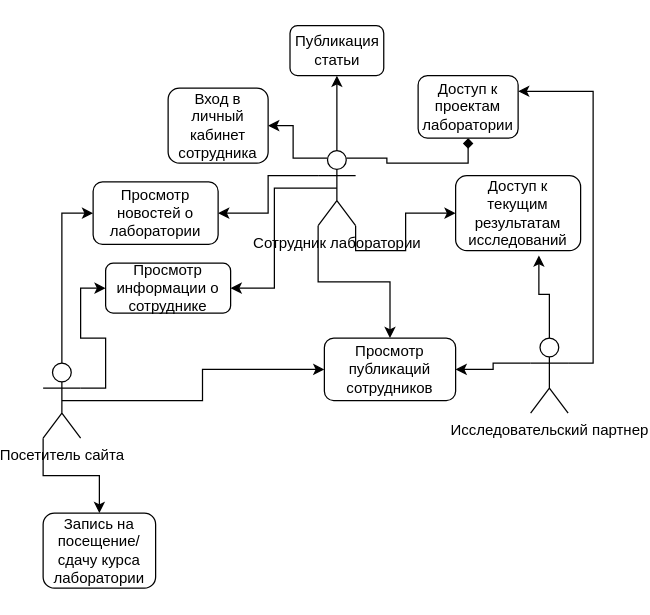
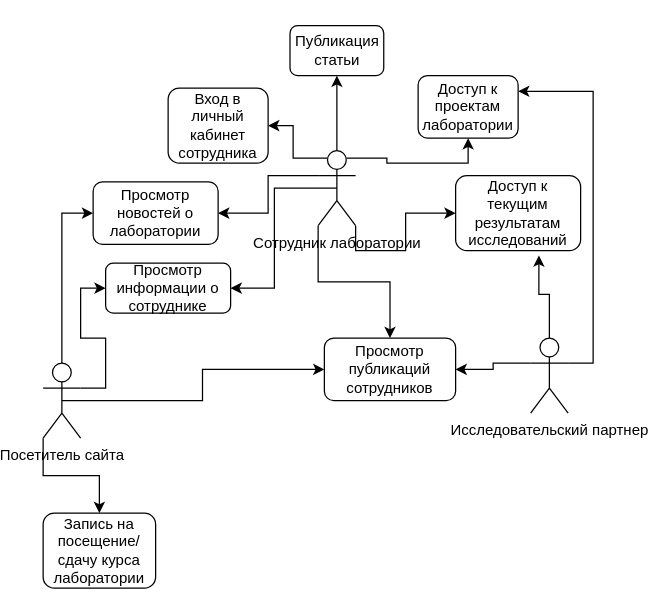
(468, 149) -> (468, 148)
